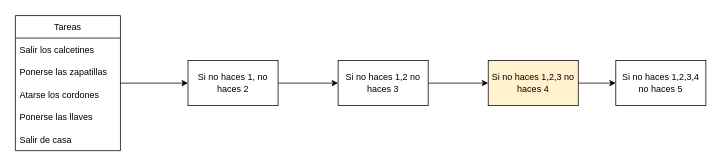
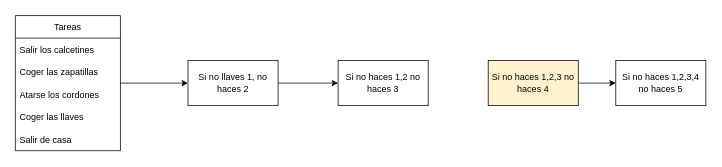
(68, 72) -> (63, 72)
(233, 83) -> (233, 83)
(481, 83) -> none
(59, 117) -> (54, 117)
